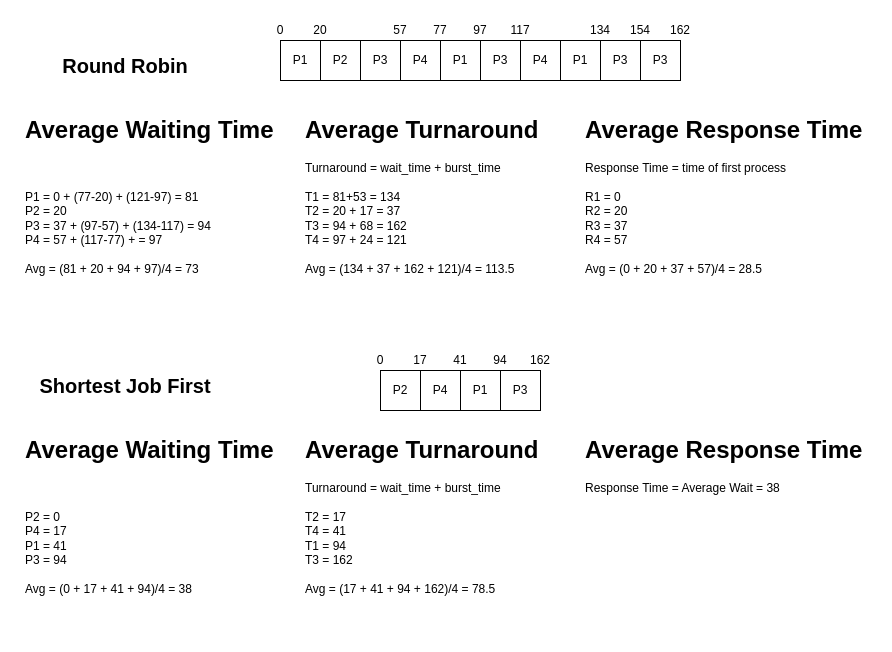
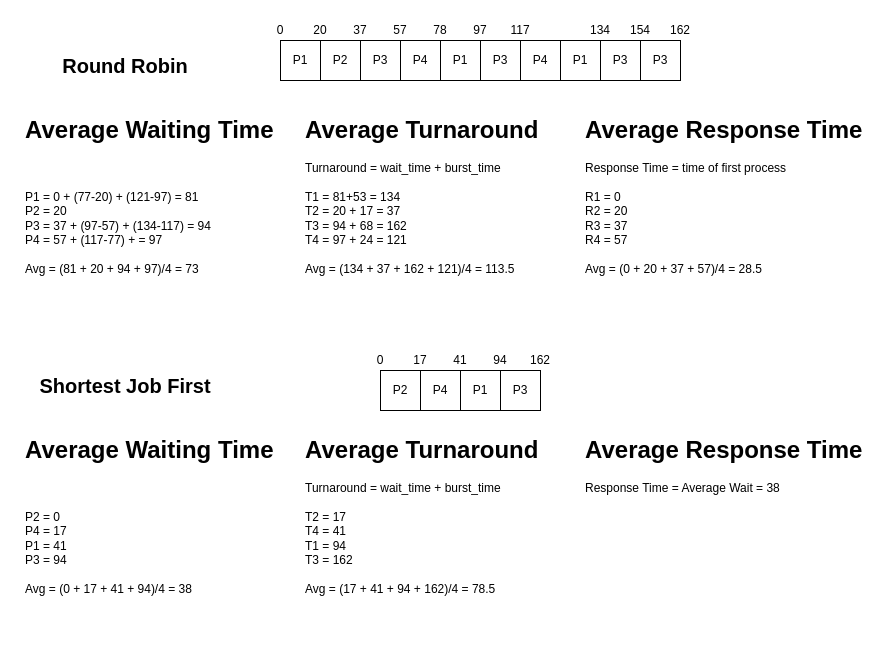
none -> (361, 31)
(441, 31) -> (441, 31)
